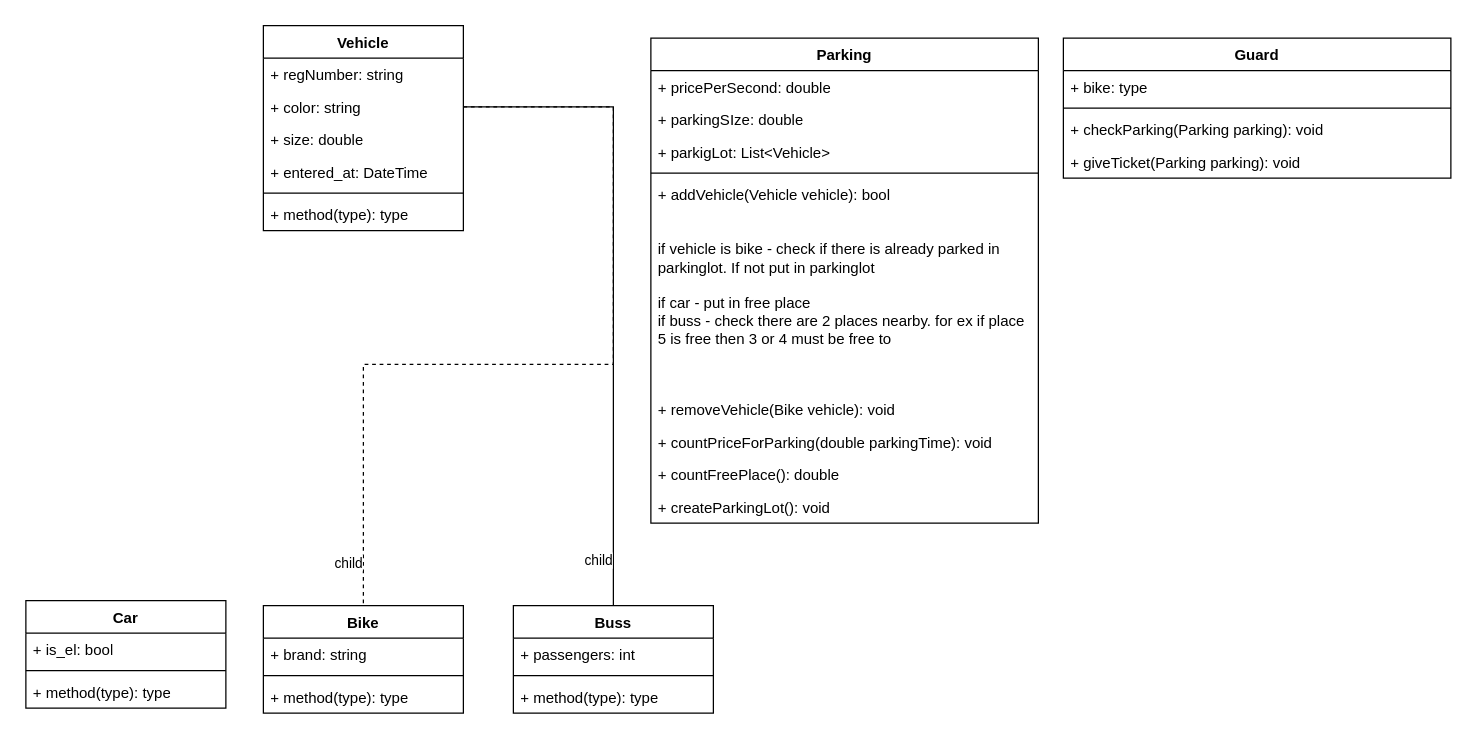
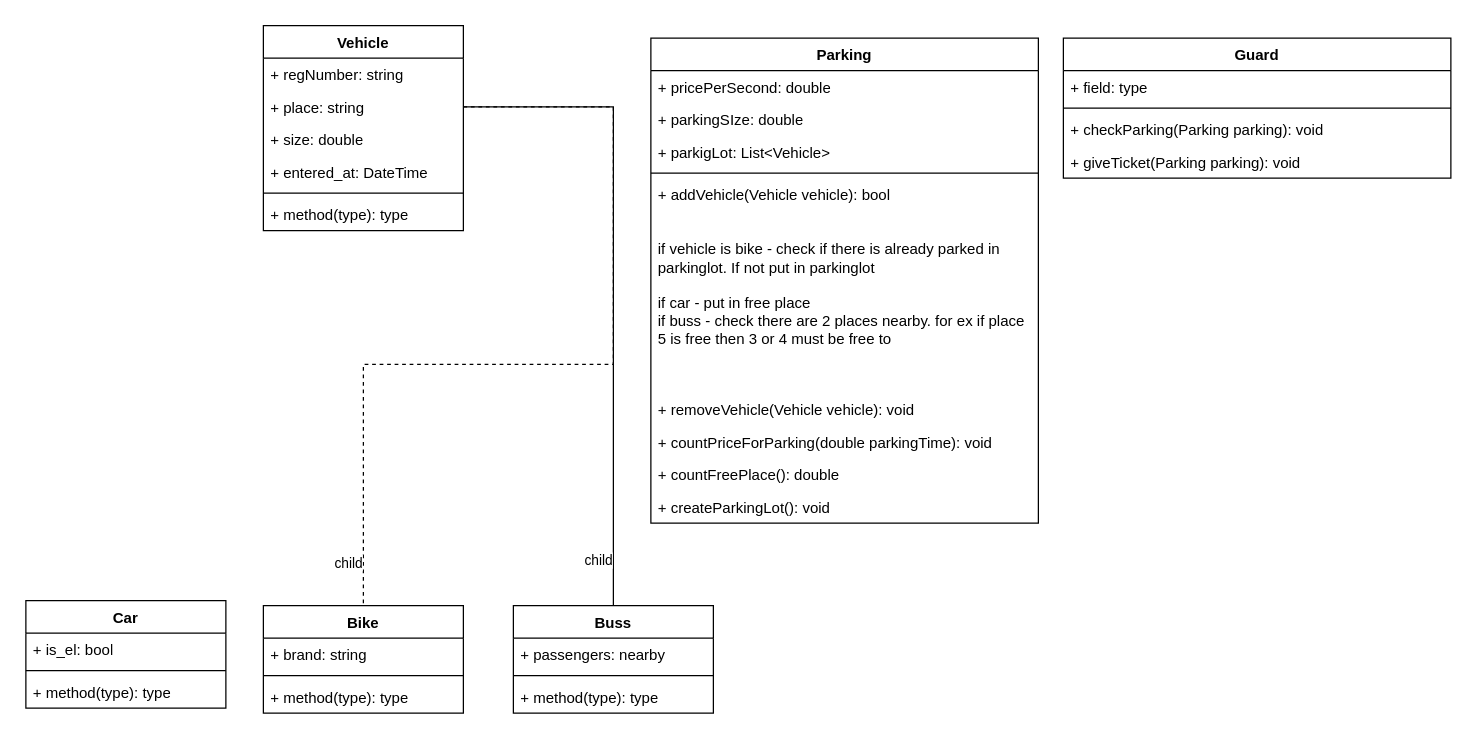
(1113, 88) -> (1115, 88)
(324, 108) -> (324, 108)
(786, 411) -> (796, 411)
(584, 656) -> (599, 656)
